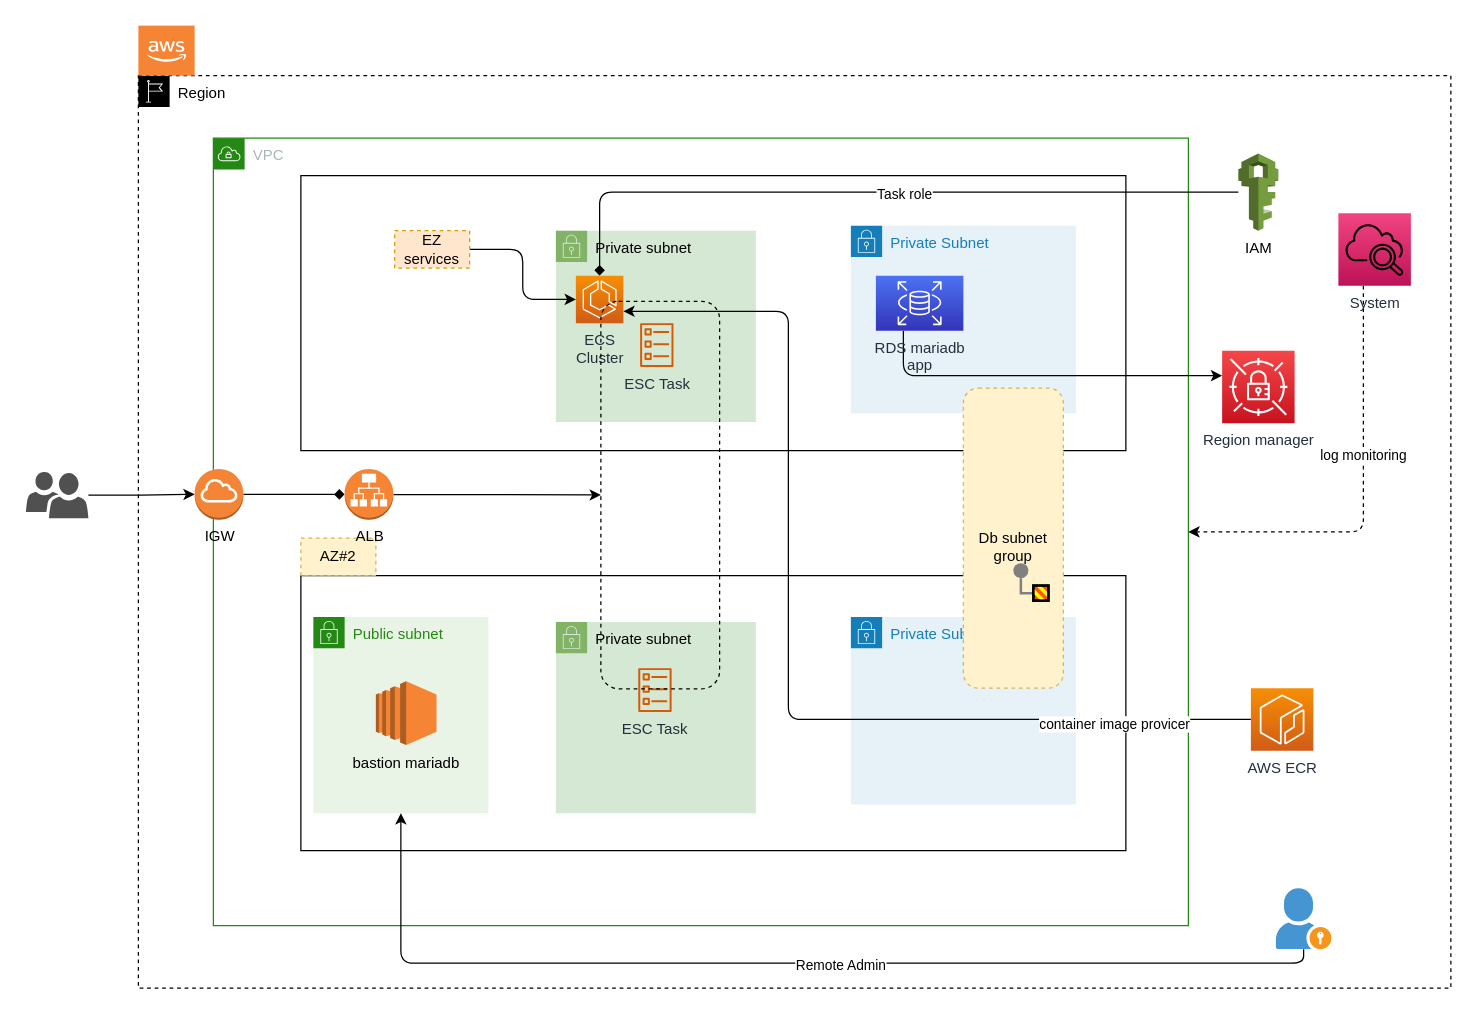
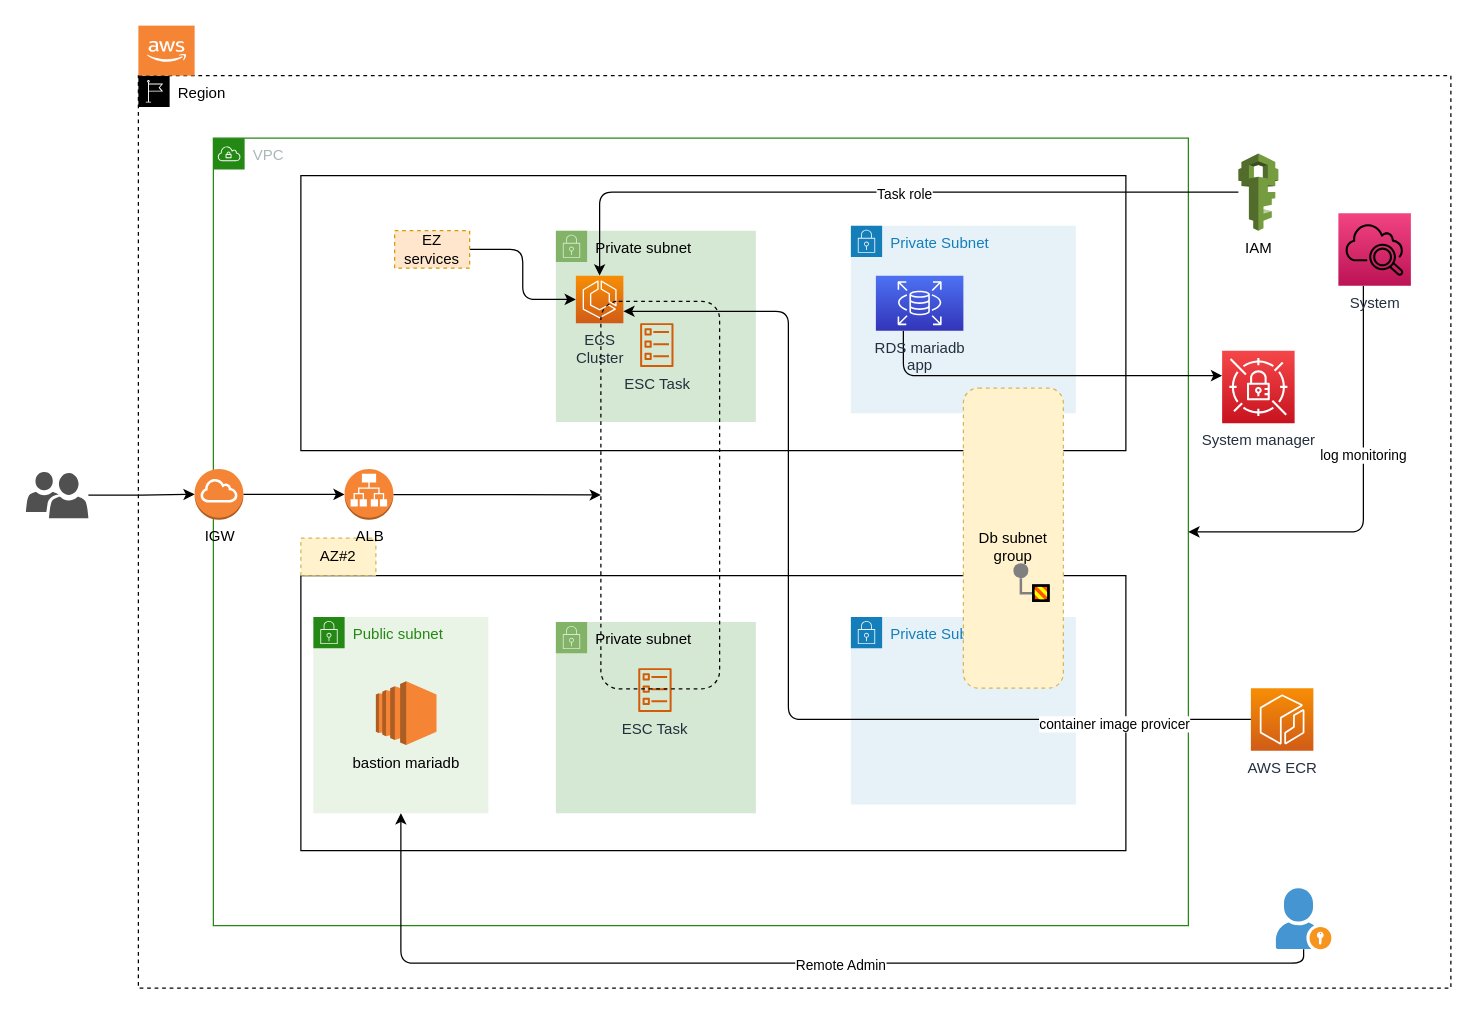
(599, 265) -> (599, 266)
(1259, 441) -> (1259, 441)
(334, 494) -> (334, 494)
(1310, 532) -> (1310, 532)
